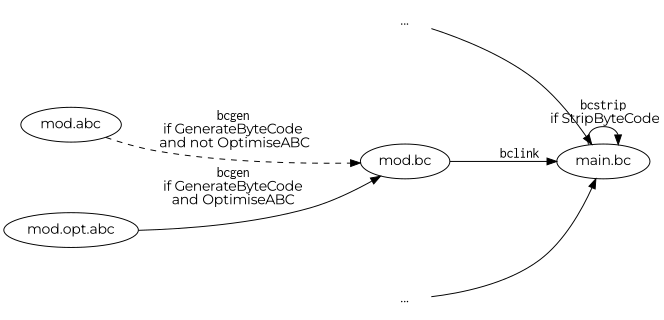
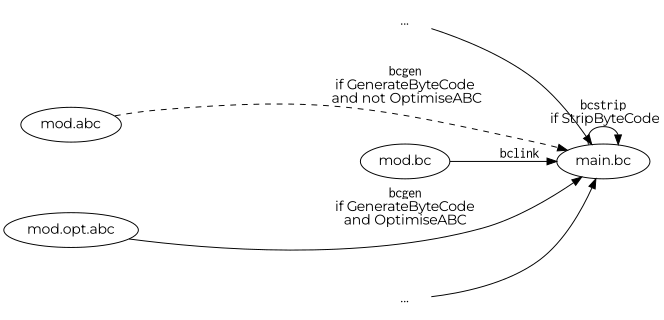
(227, 159) -> (338, 107)
(258, 219) -> (357, 248)
